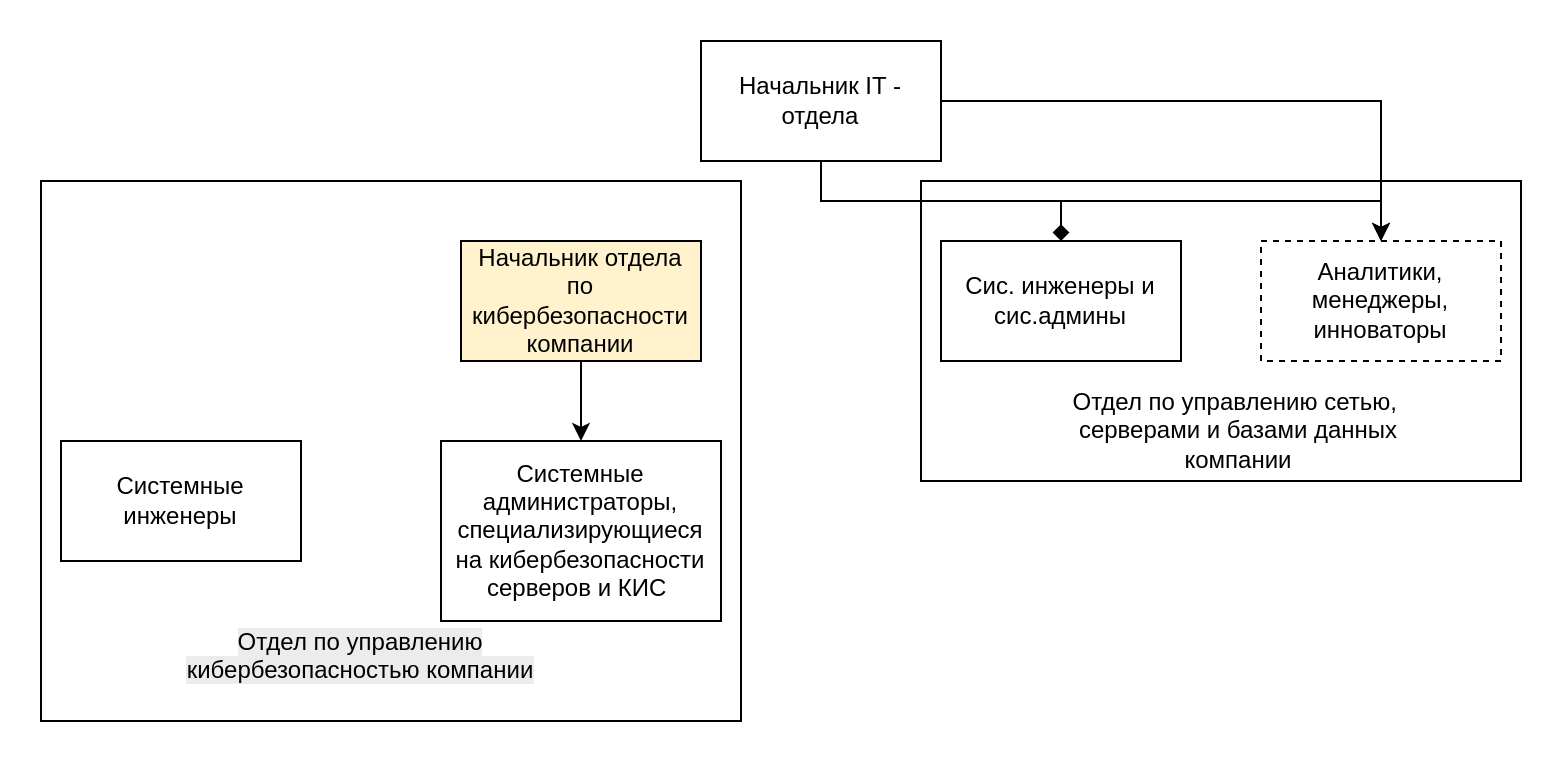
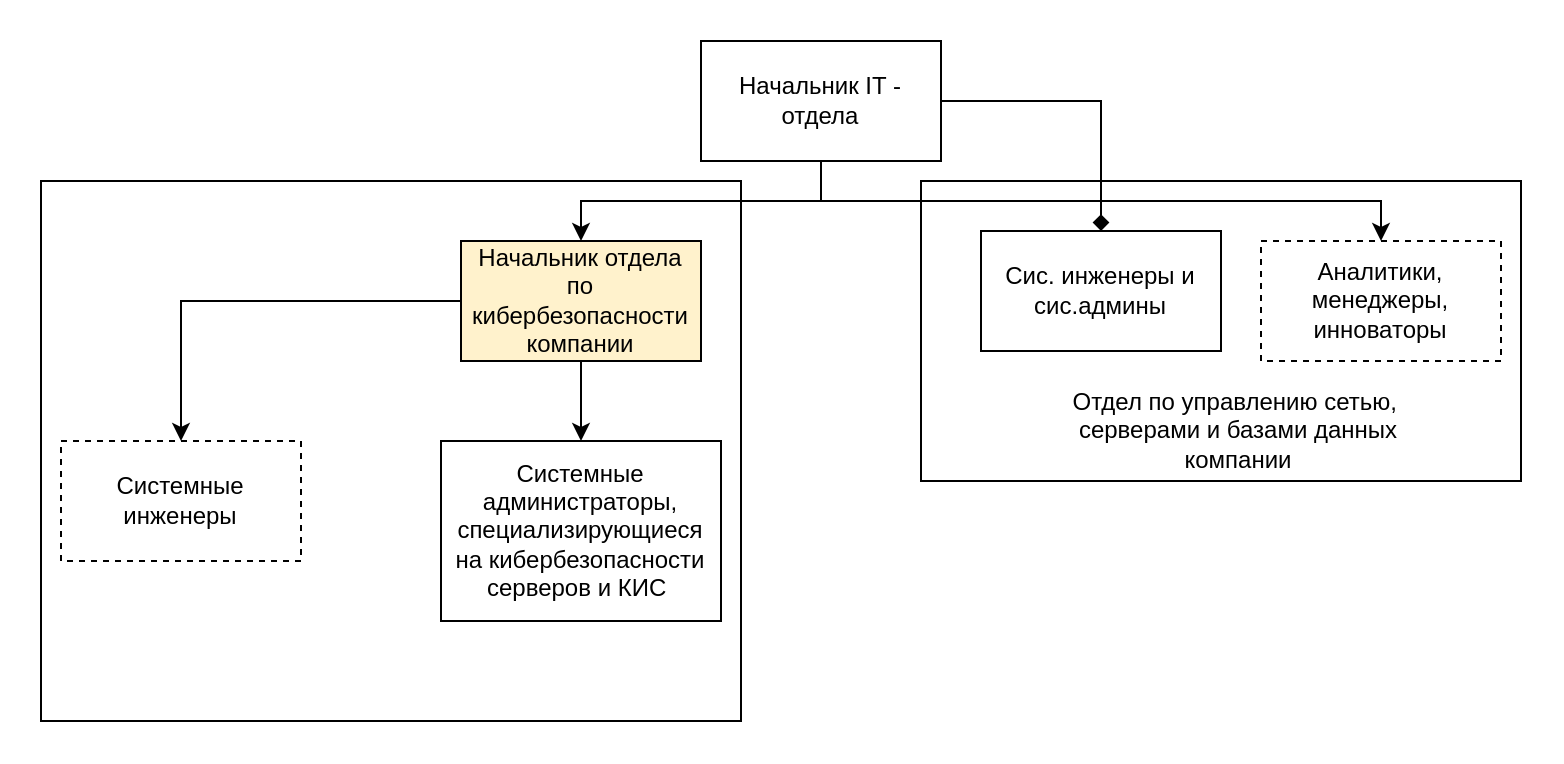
(1291, 101) -> (686, 201)
none -> (258, 301)
(1061, 301) -> (1101, 291)
(181, 501) -> (181, 501)
(361, 671) -> none
